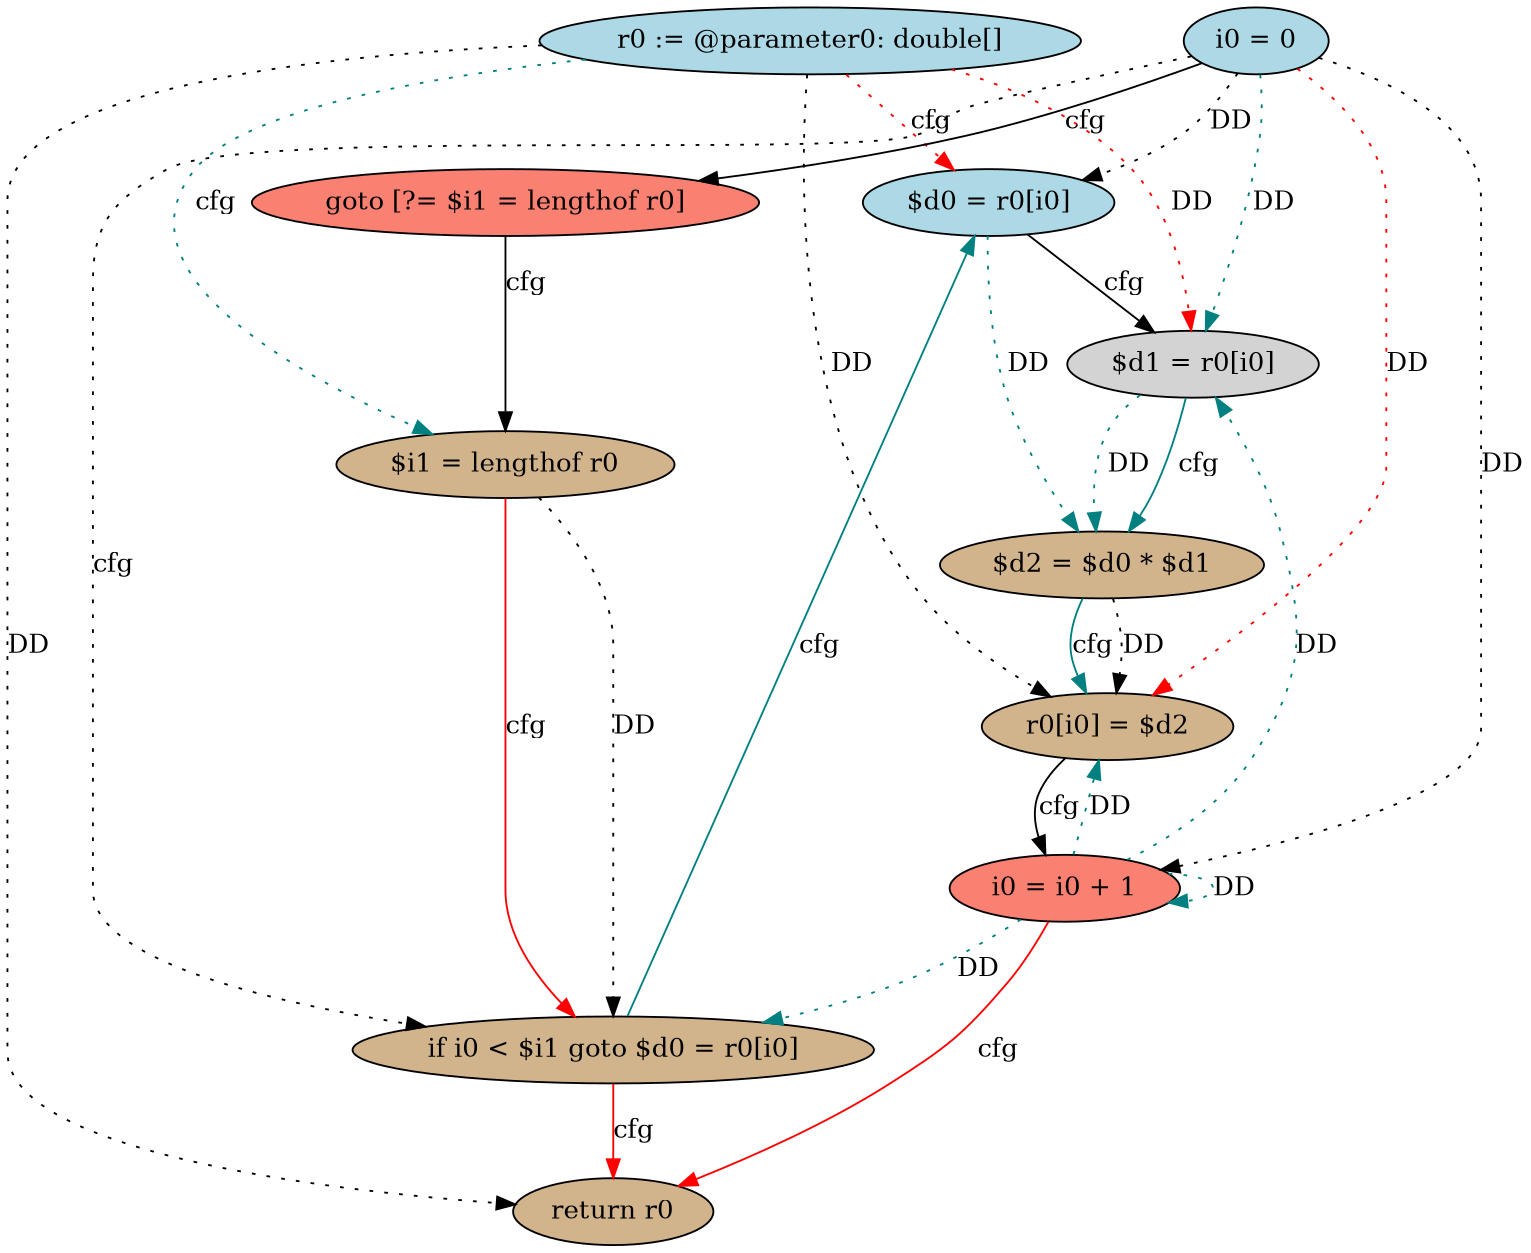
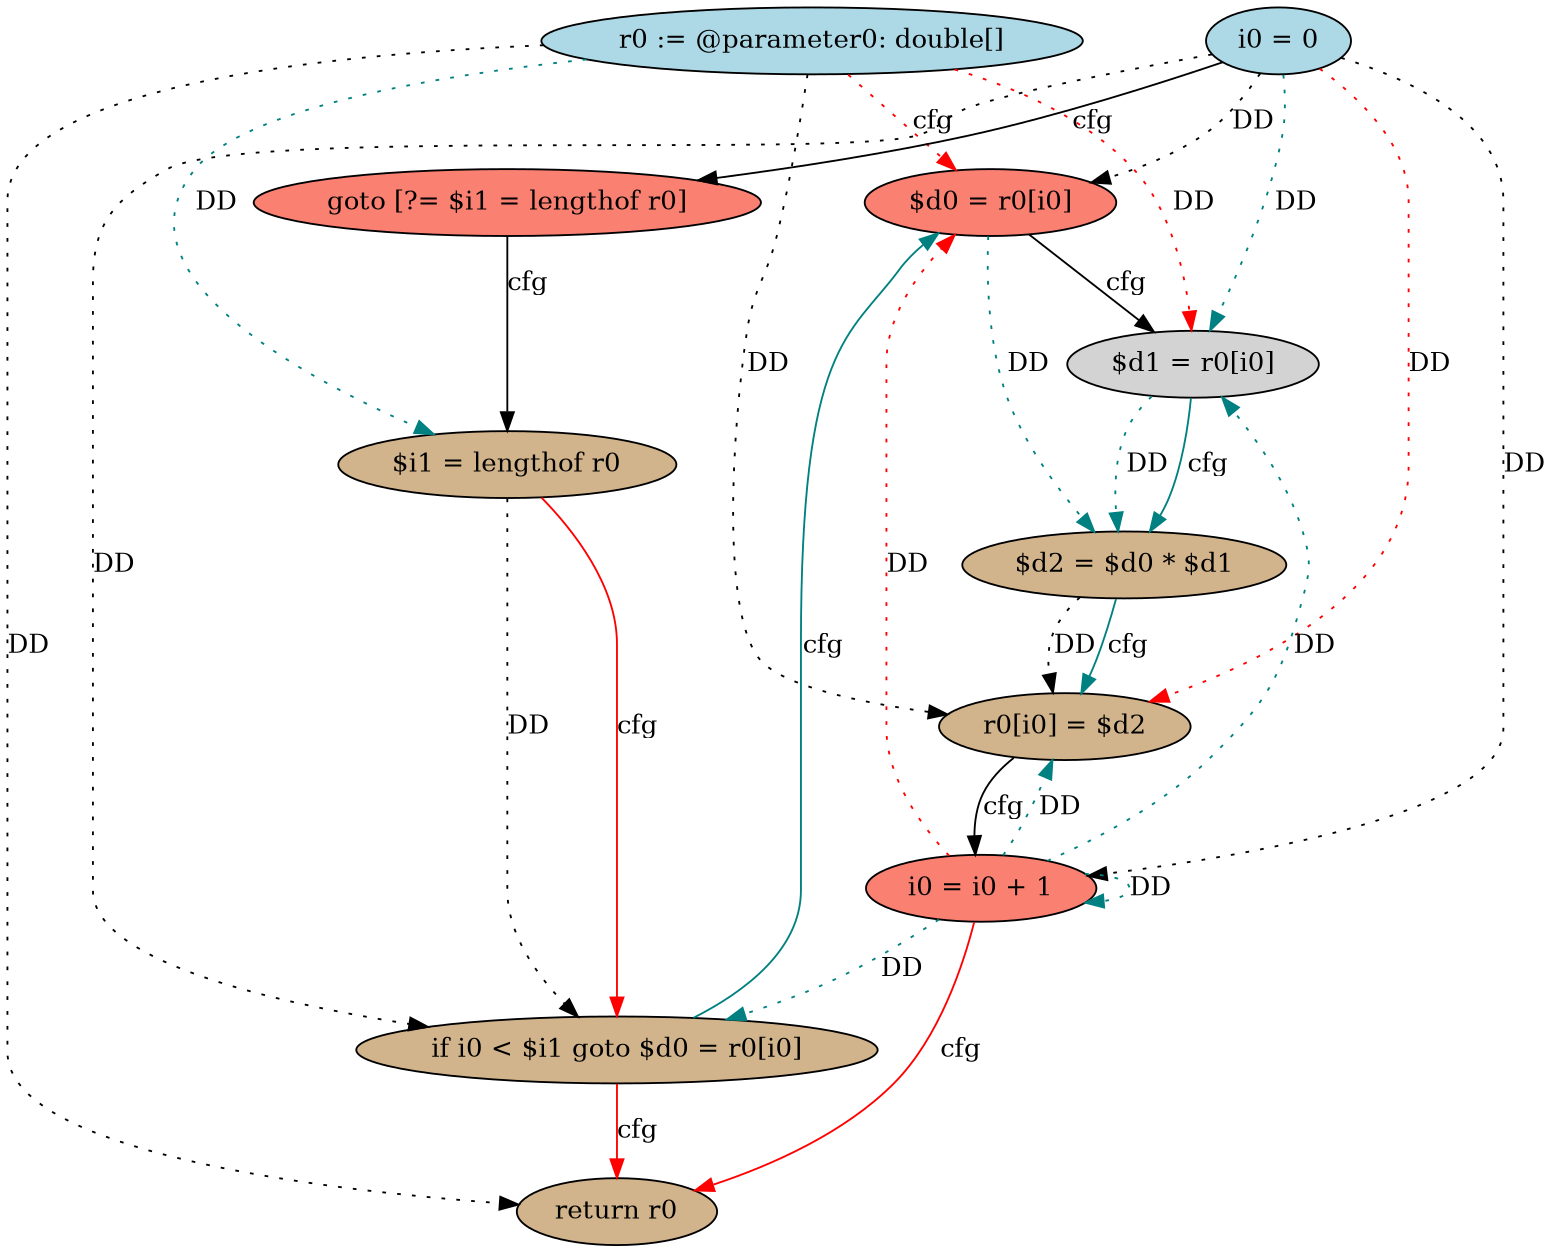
(216, 203) -> (216, 203)
(989, 203) -> (990, 203)
none -> (886, 553)
(113, 565) -> (114, 565)
